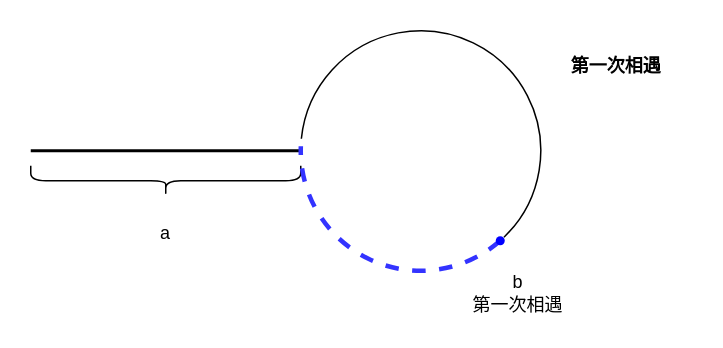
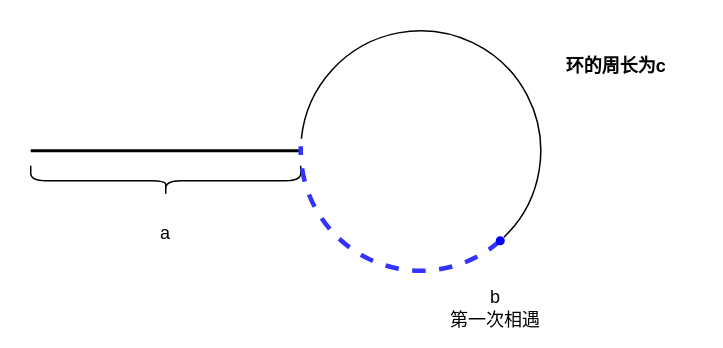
(617, 61) -> (617, 61)
(518, 293) -> (496, 308)
